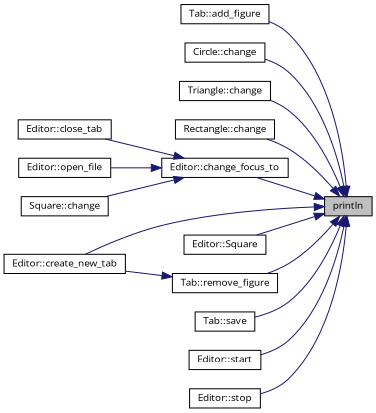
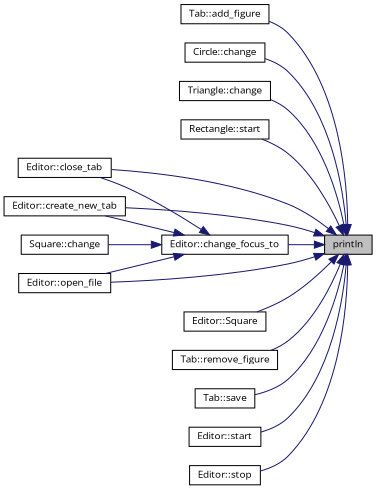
(225, 129) -> (225, 129)
none -> (224, 185)
(144, 273) -> (140, 224)
none -> (214, 275)
